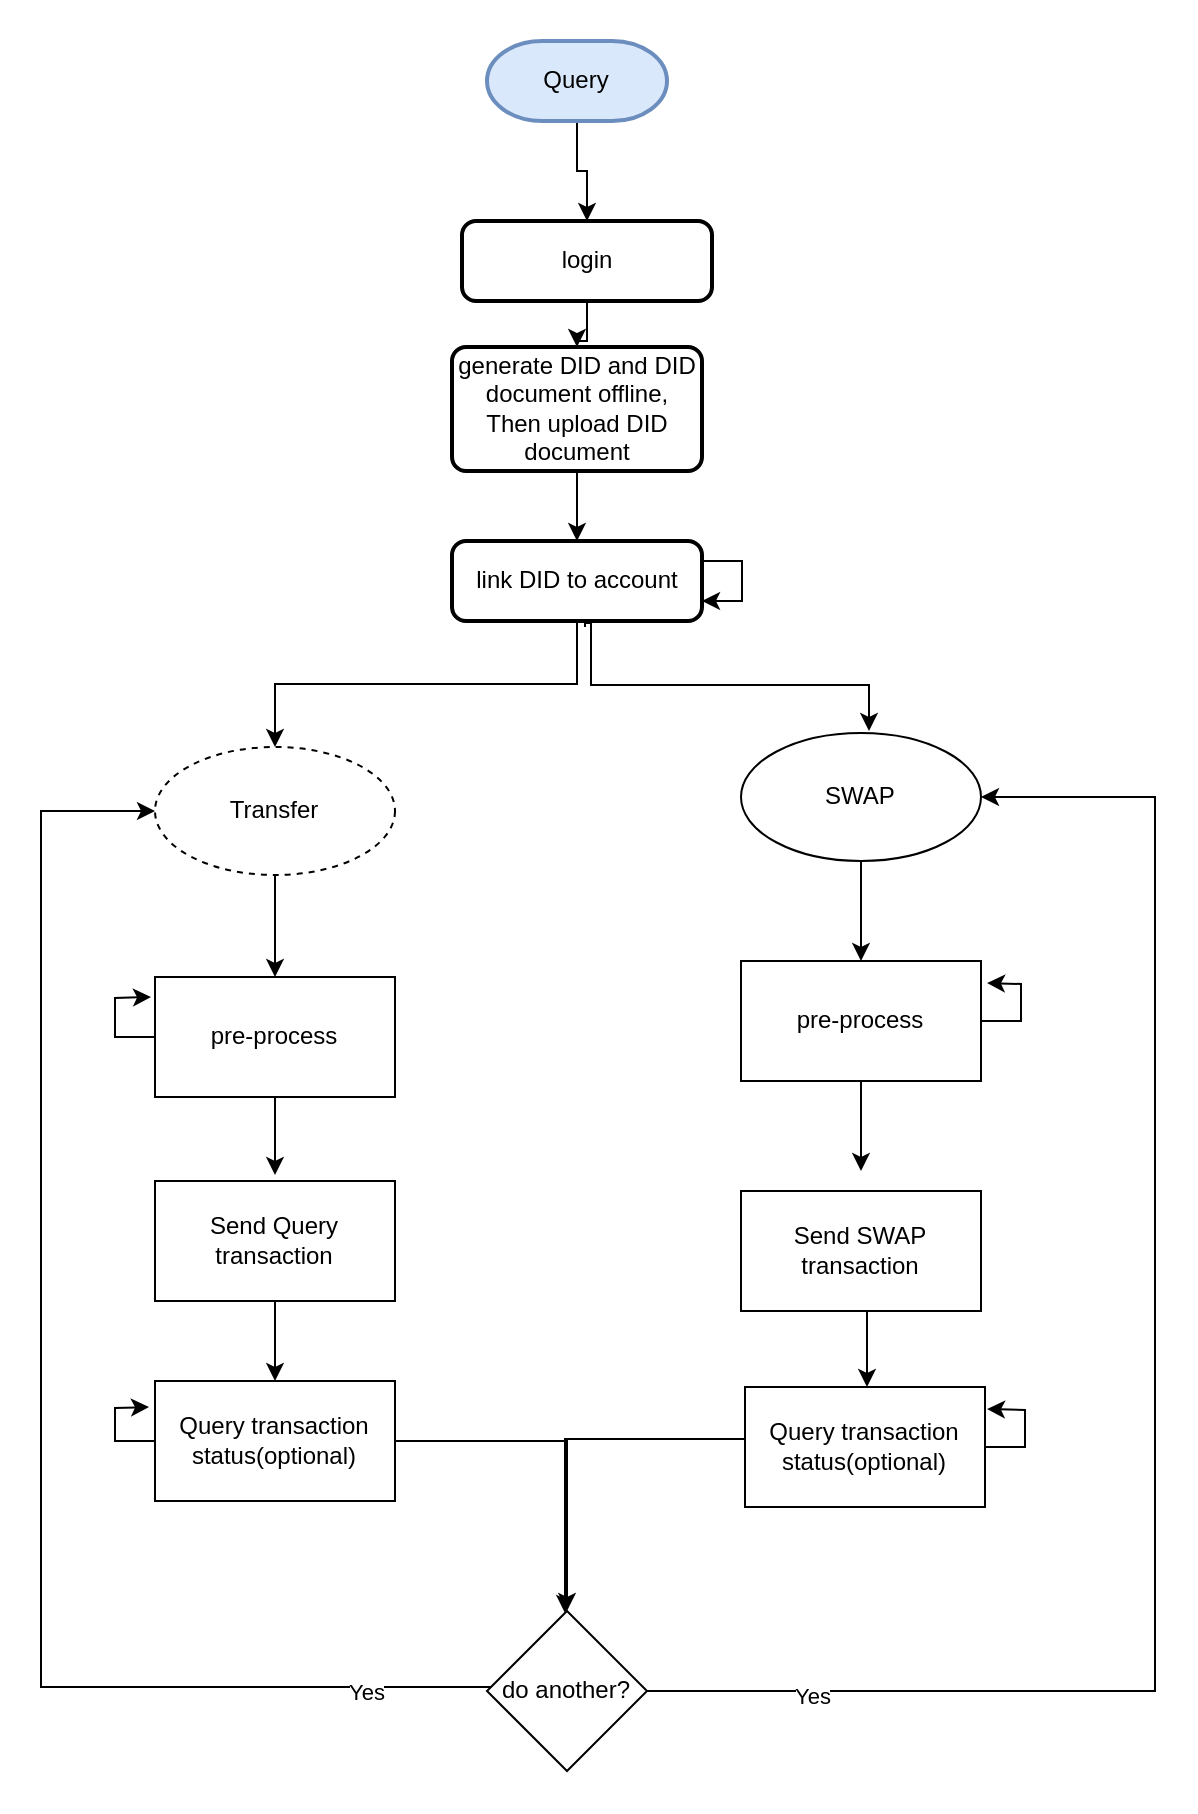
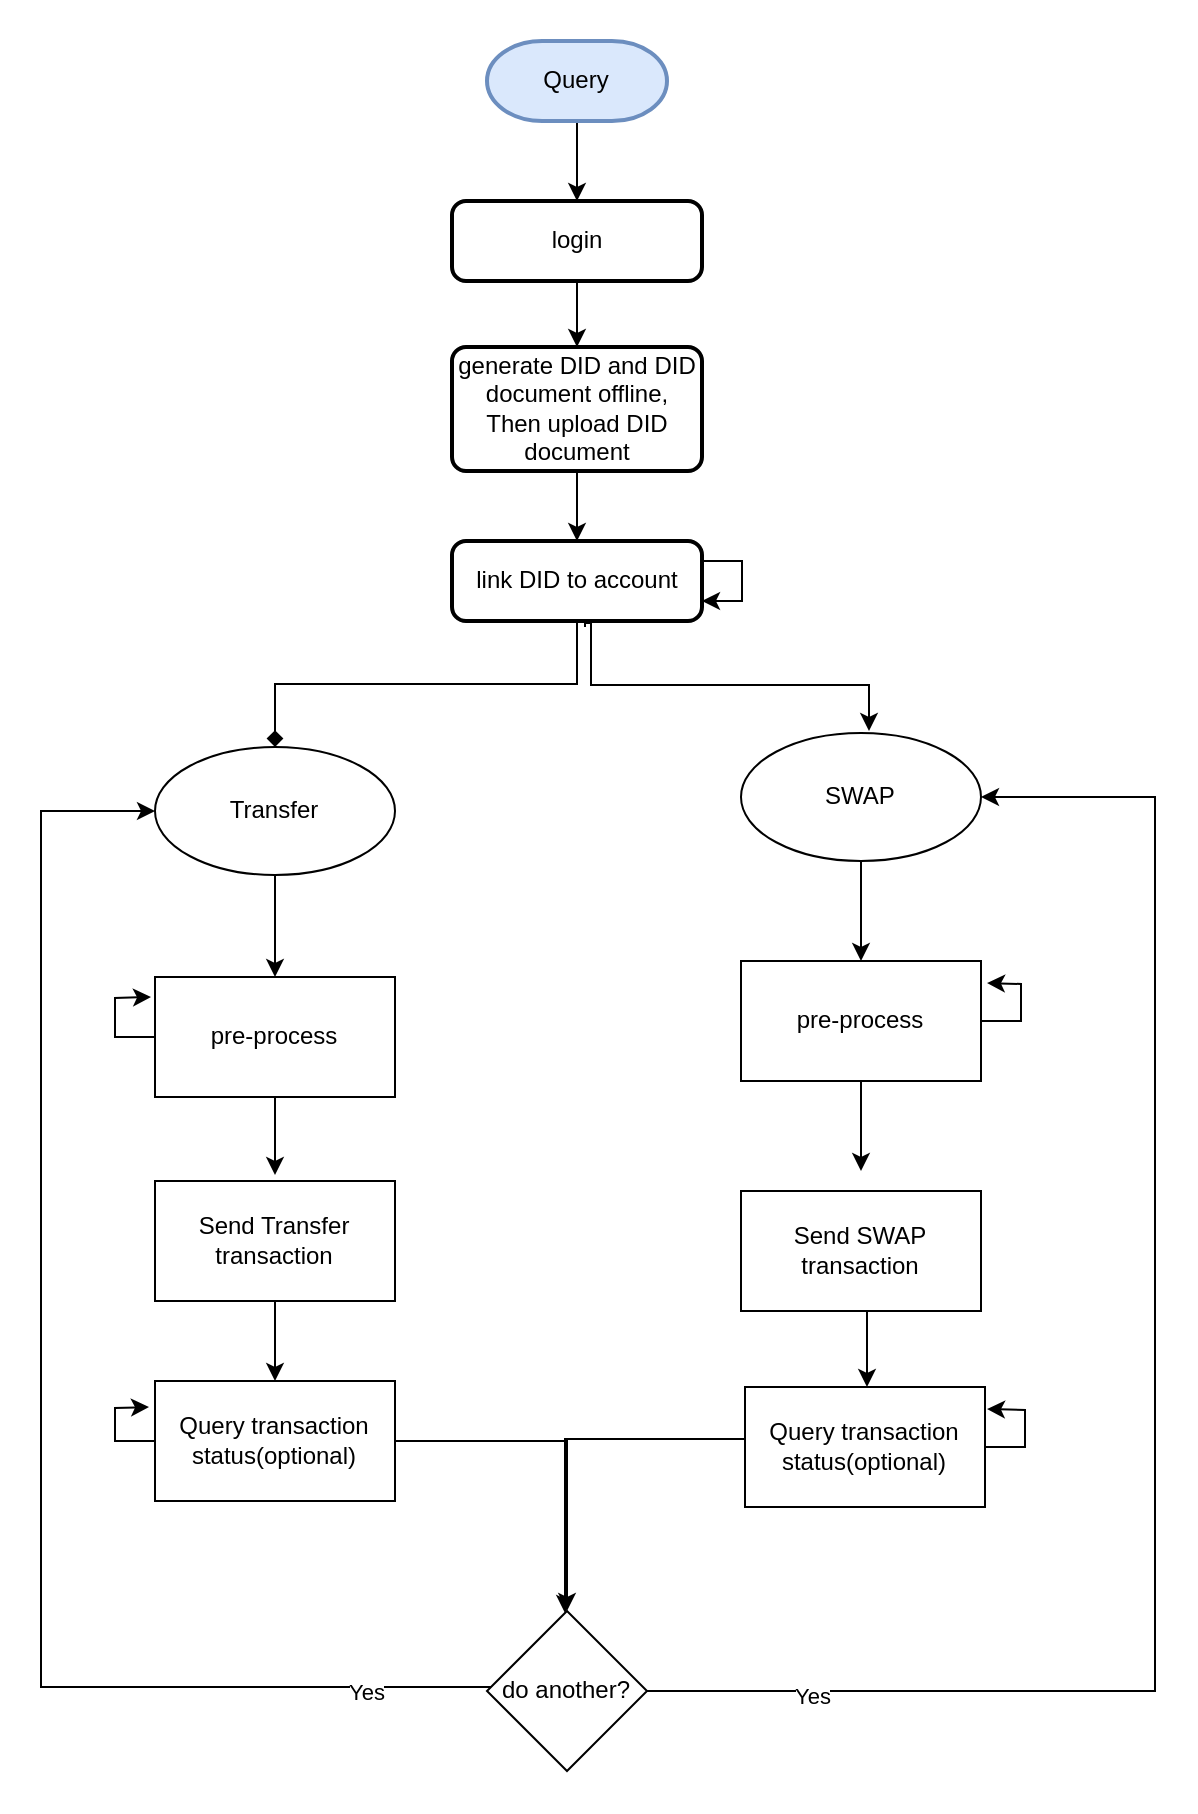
(587, 261) -> (577, 241)
(275, 732) -> (275, 731)
(275, 811) -> (275, 811)
(275, 1241) -> (275, 1241)
